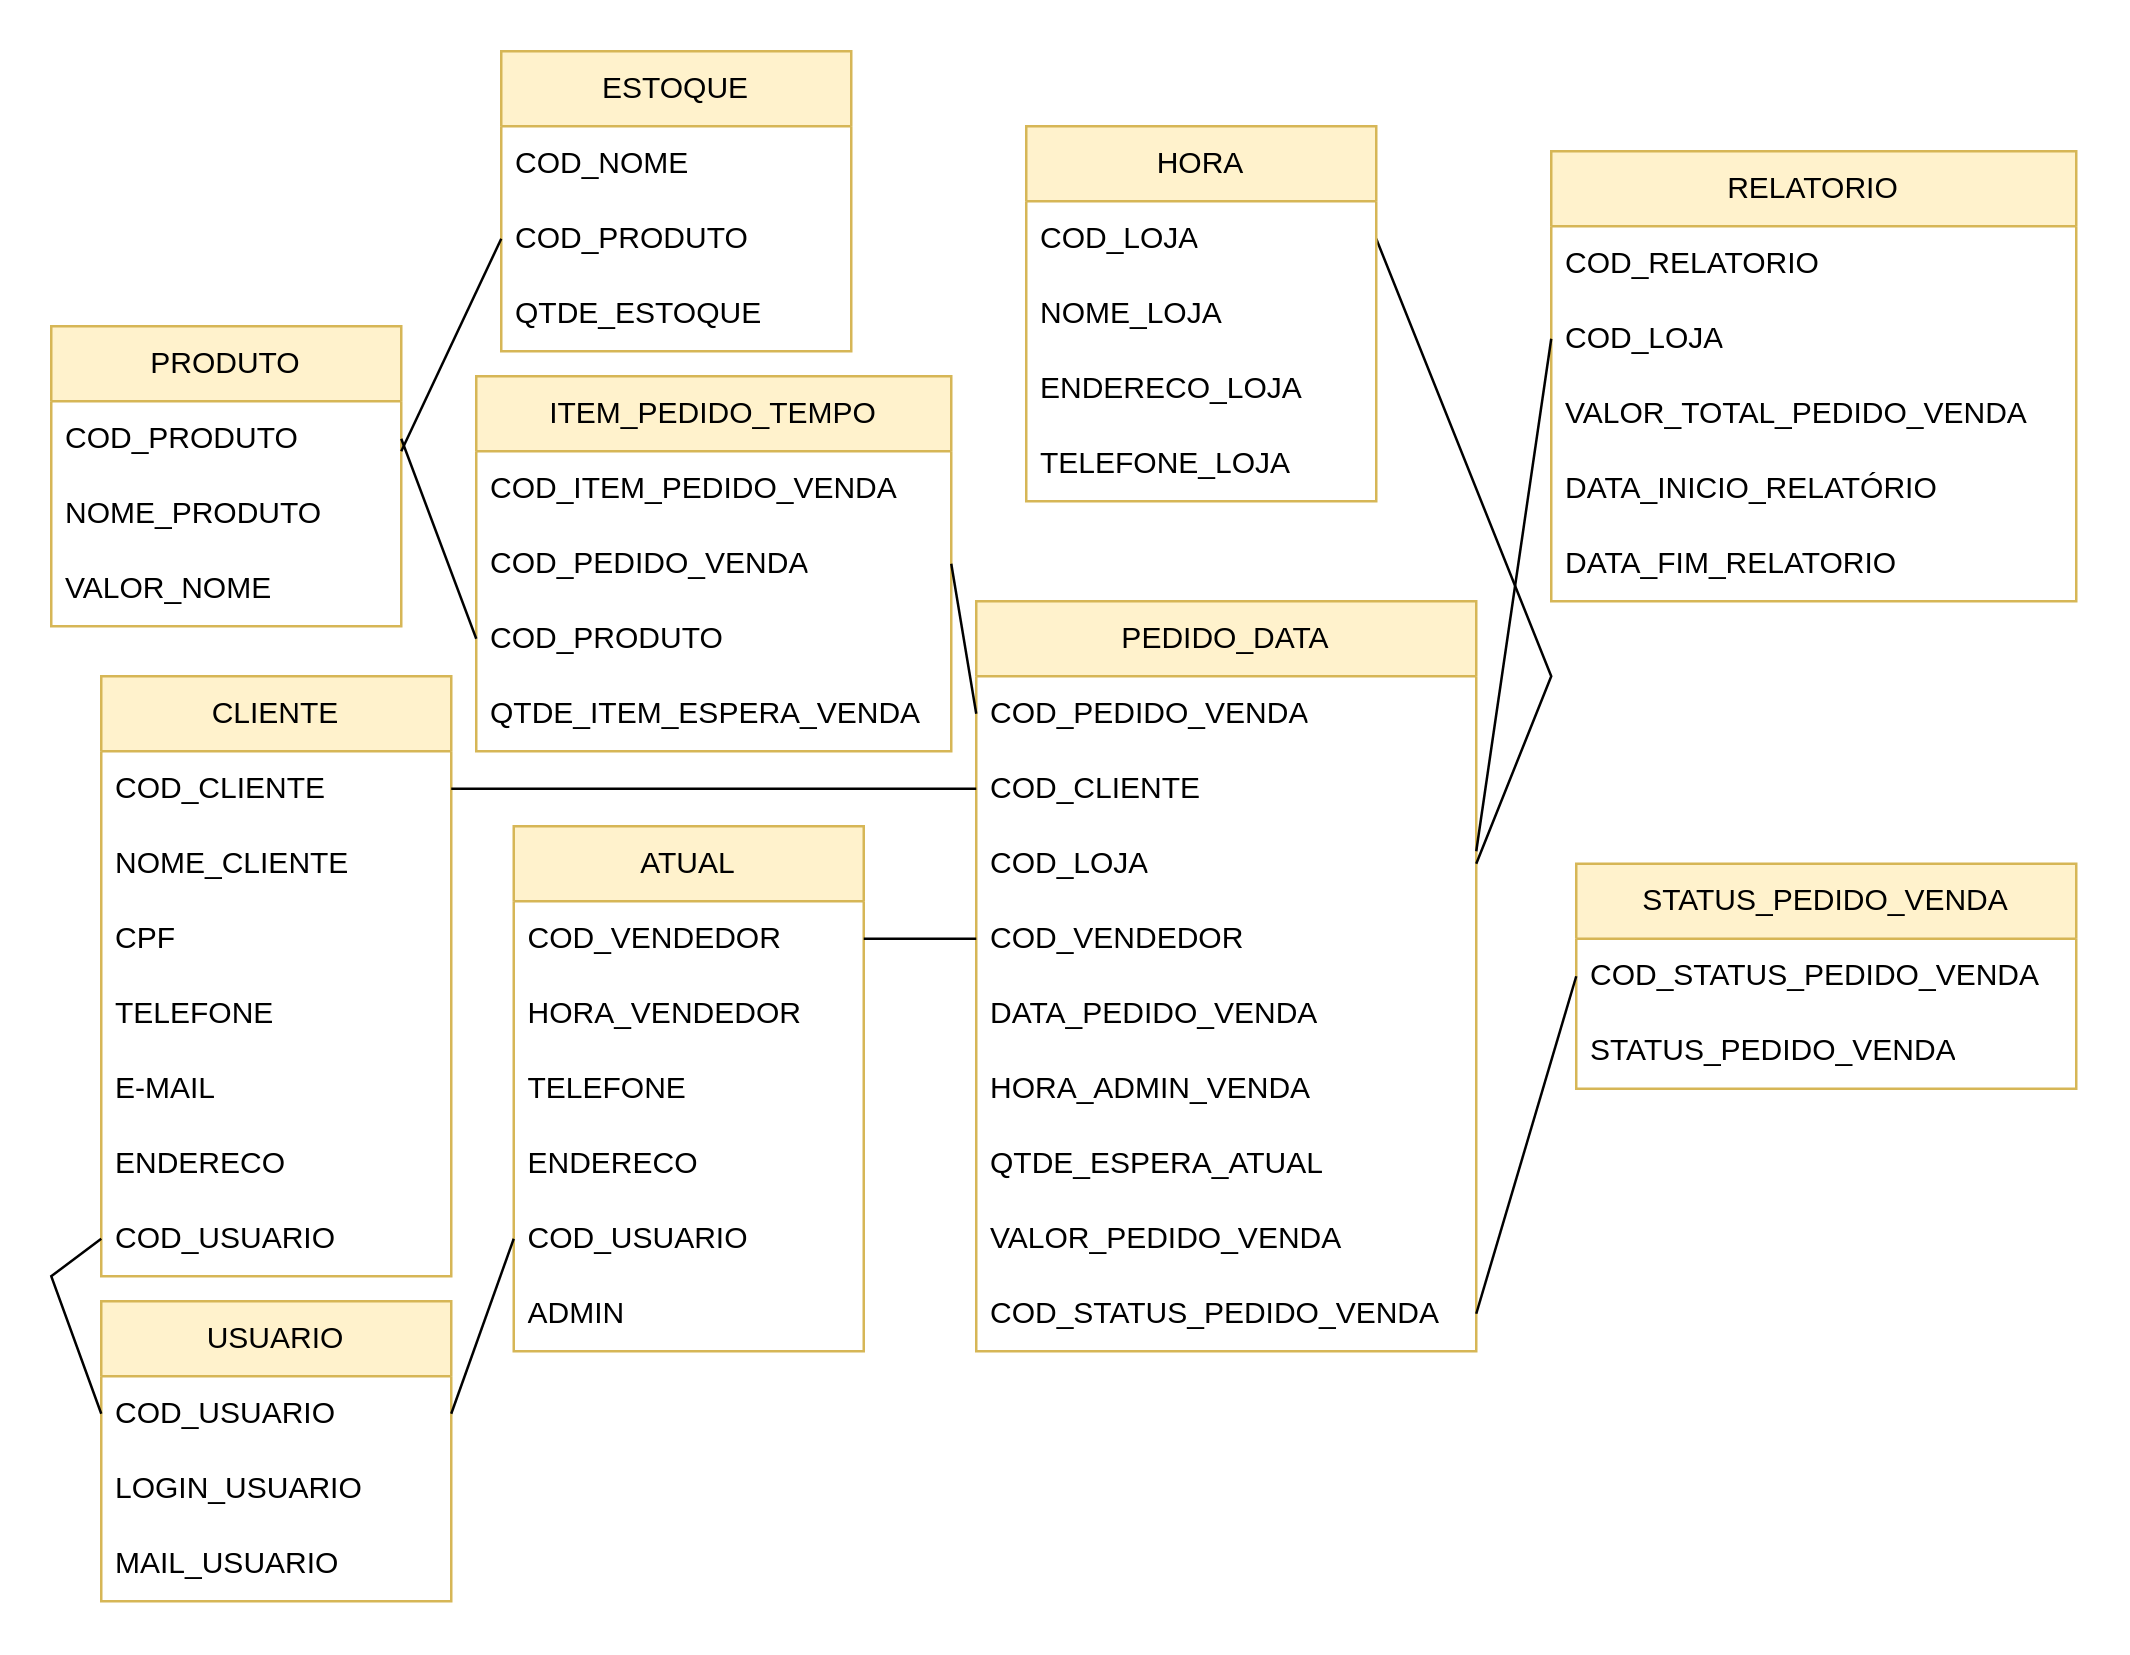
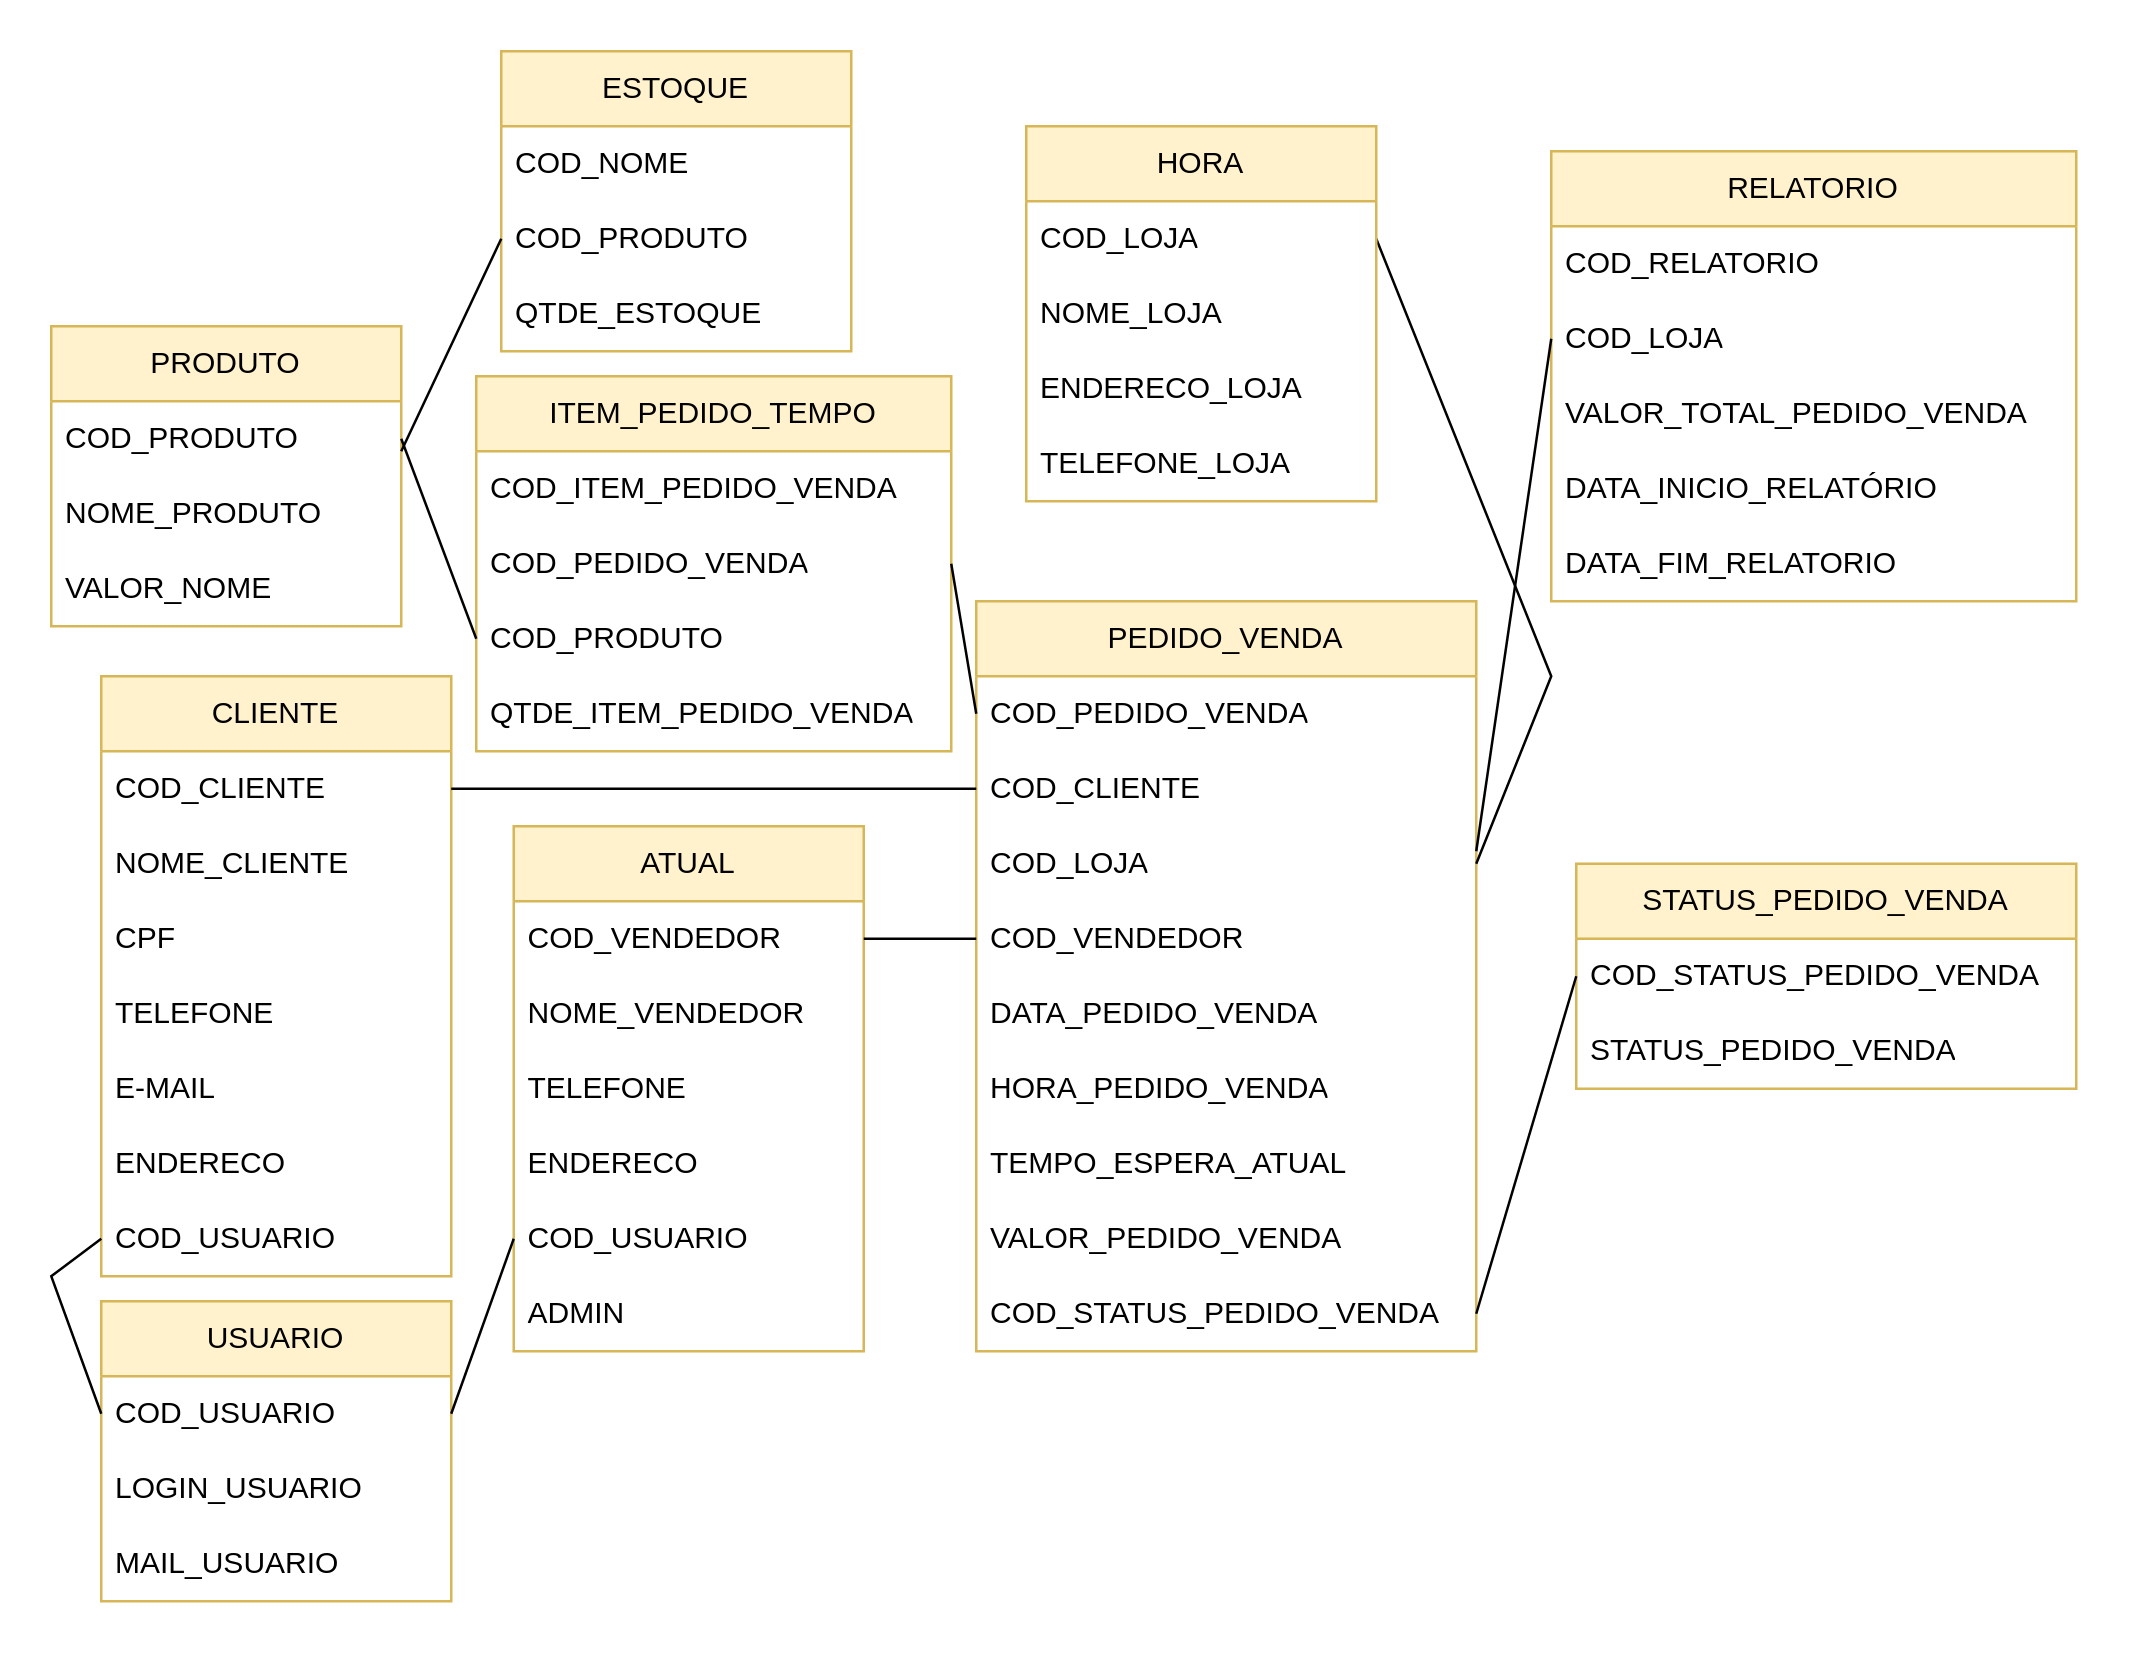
(1226, 639) -> (1226, 639)
(676, 714) -> (676, 714)
(638, 1014) -> (638, 1014)
(1126, 1089) -> (1134, 1089)
(1134, 1164) -> (1142, 1164)
